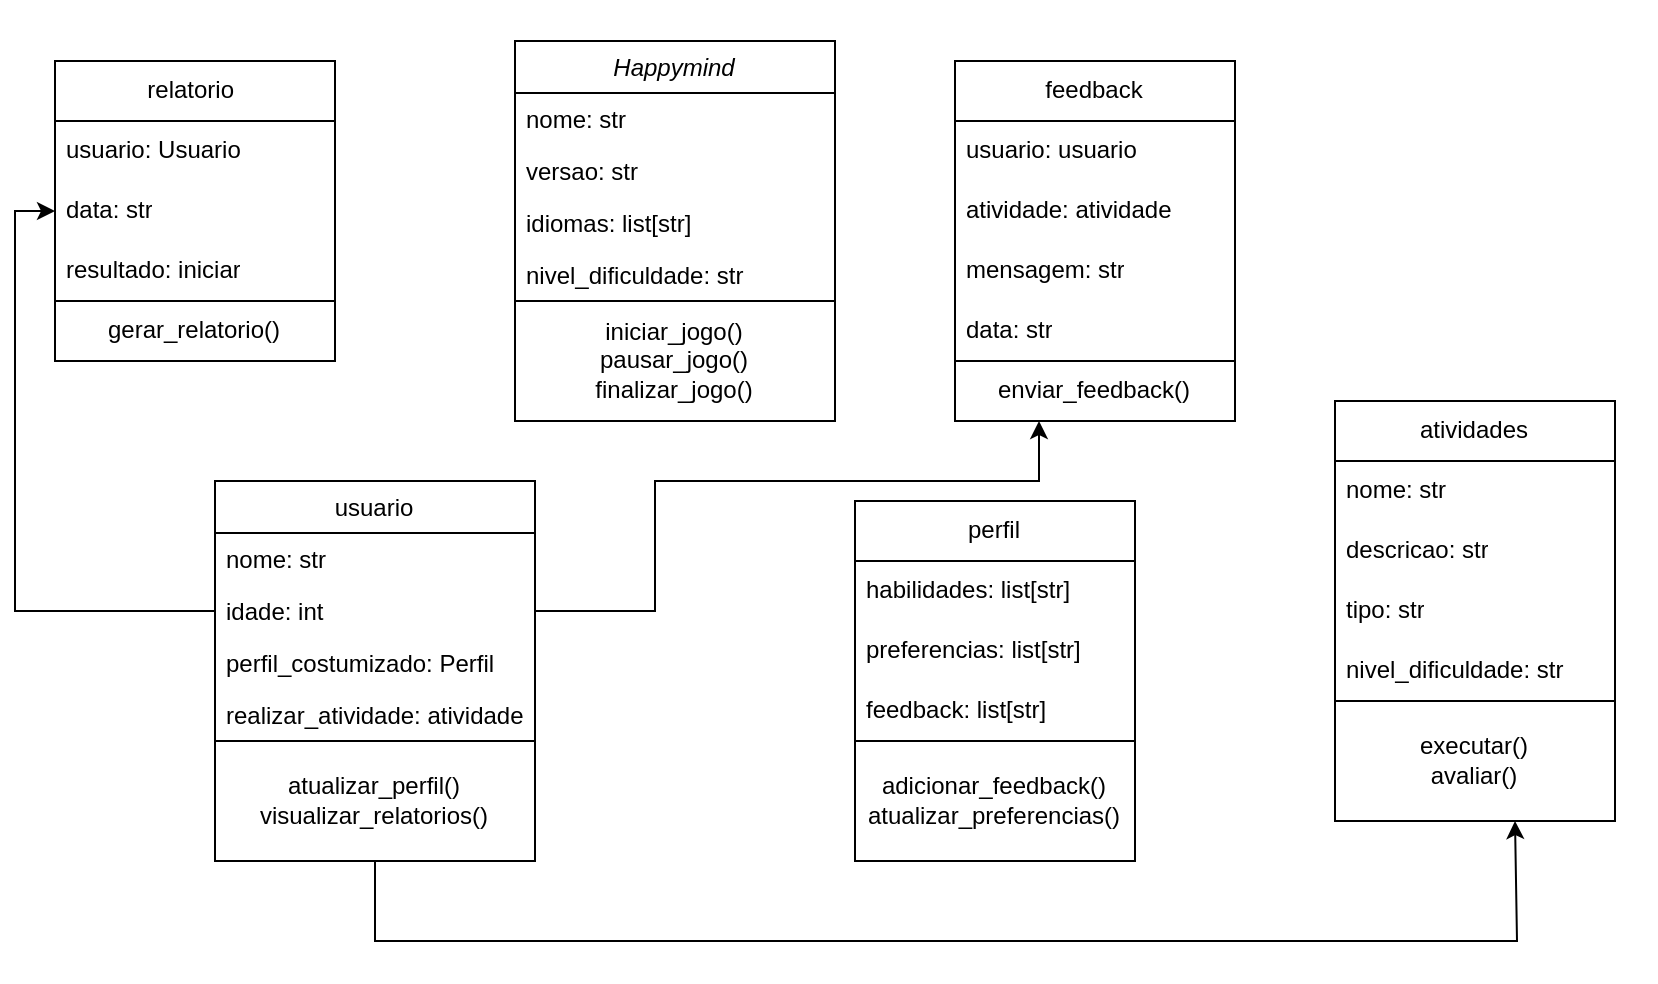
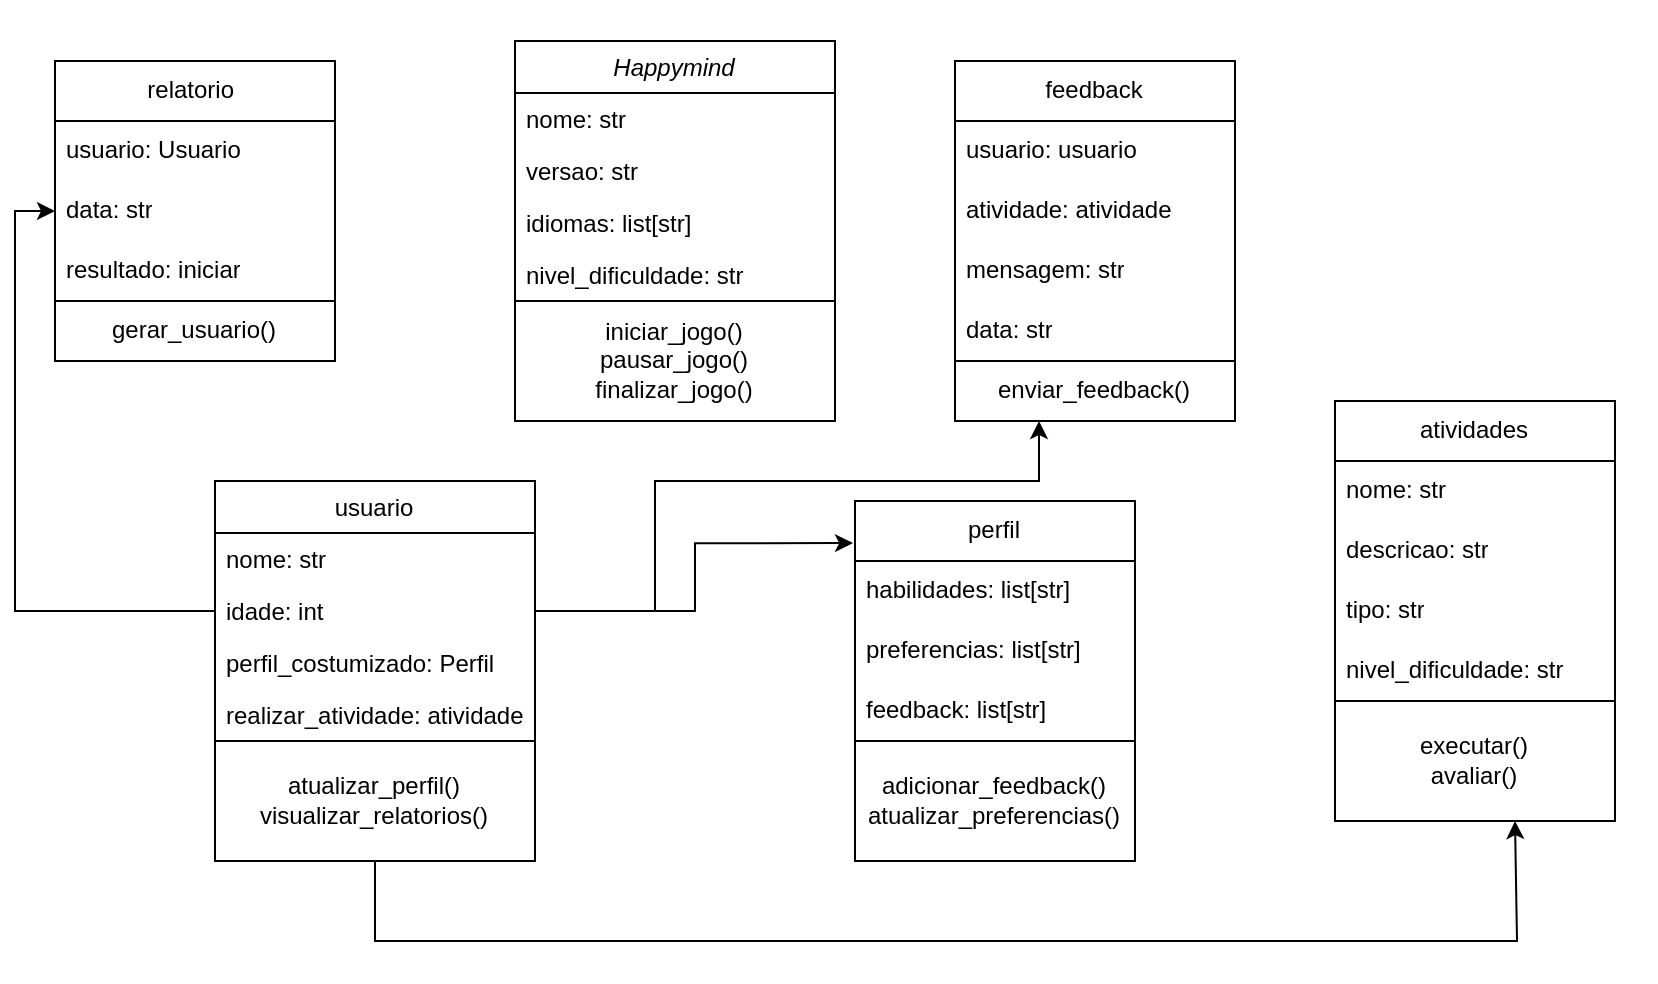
(195, 331) -> (195, 331)
none -> (715, 543)
